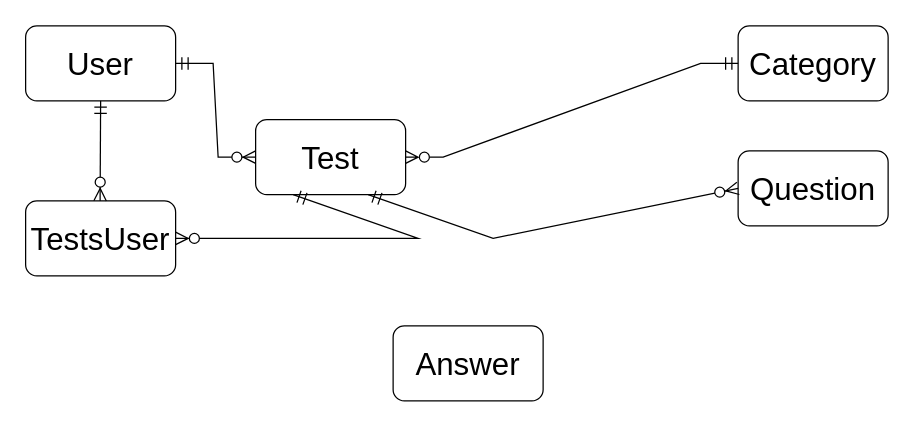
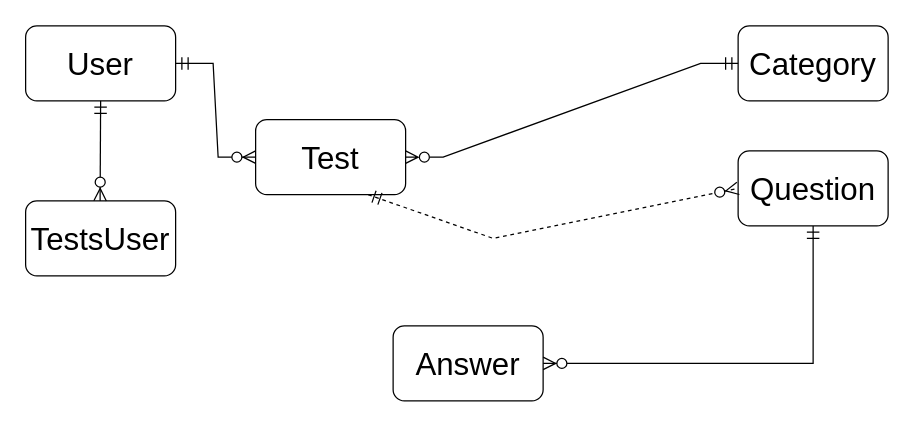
(540, 229) -> (540, 229)
(363, 238) -> none
none -> (747, 363)
